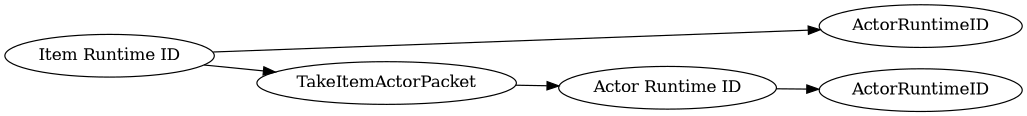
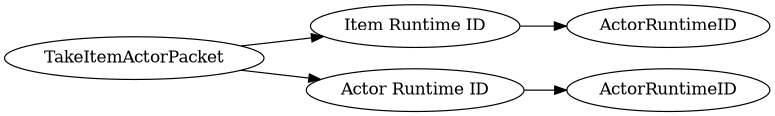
(234, 68) -> (276, 42)
